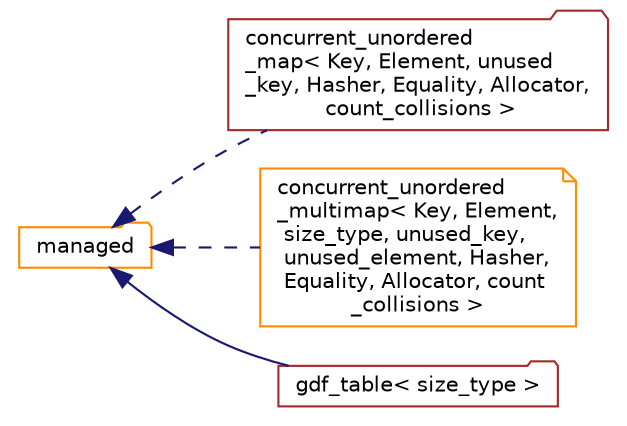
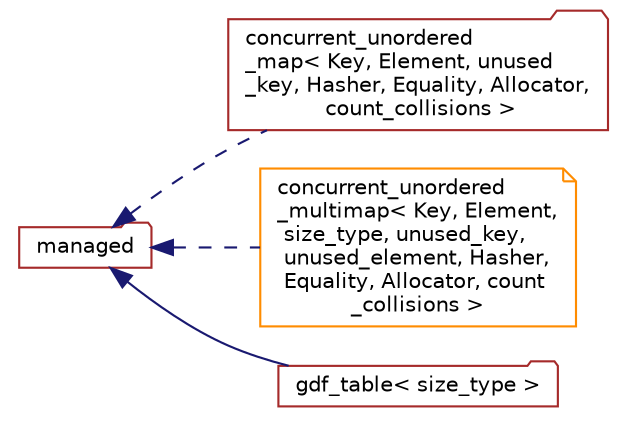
(85, 247) -> (85, 247)
